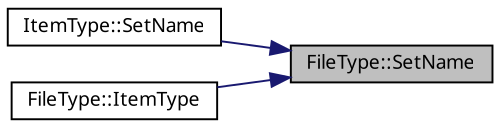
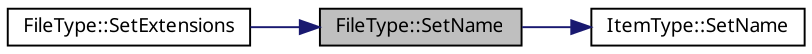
(246, 45) -> (547, 27)
(114, 101) -> (129, 27)
